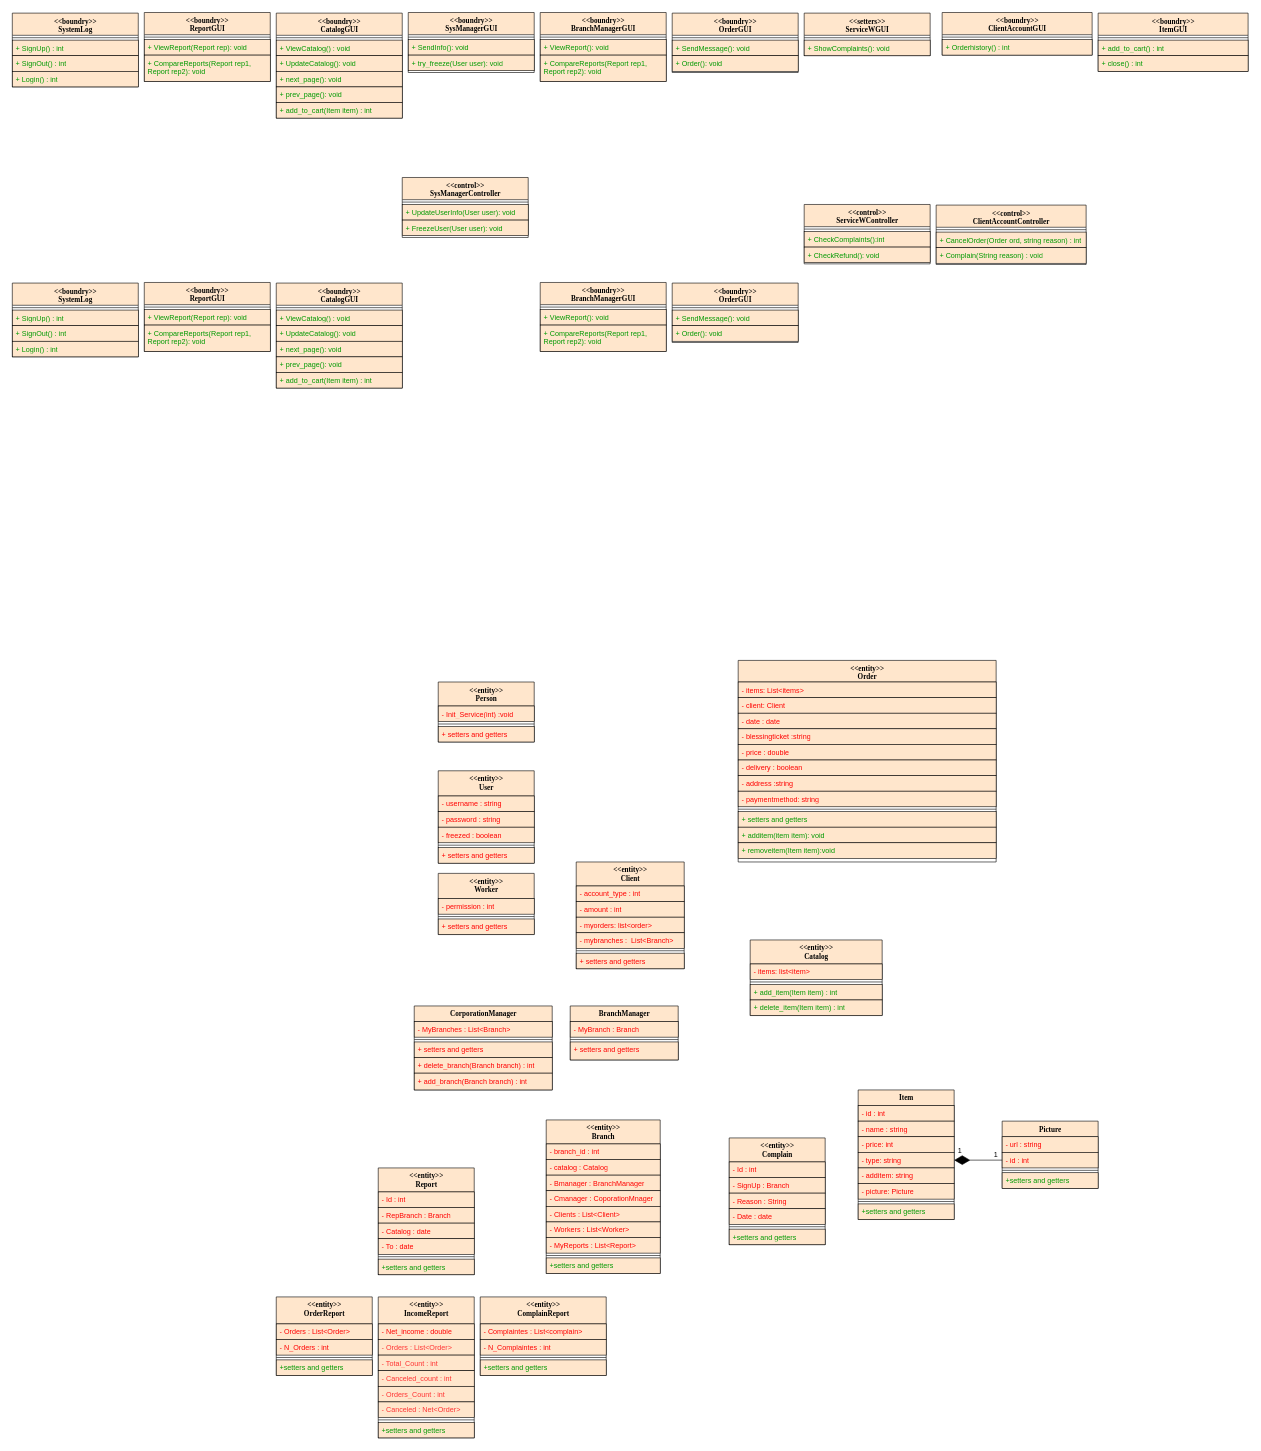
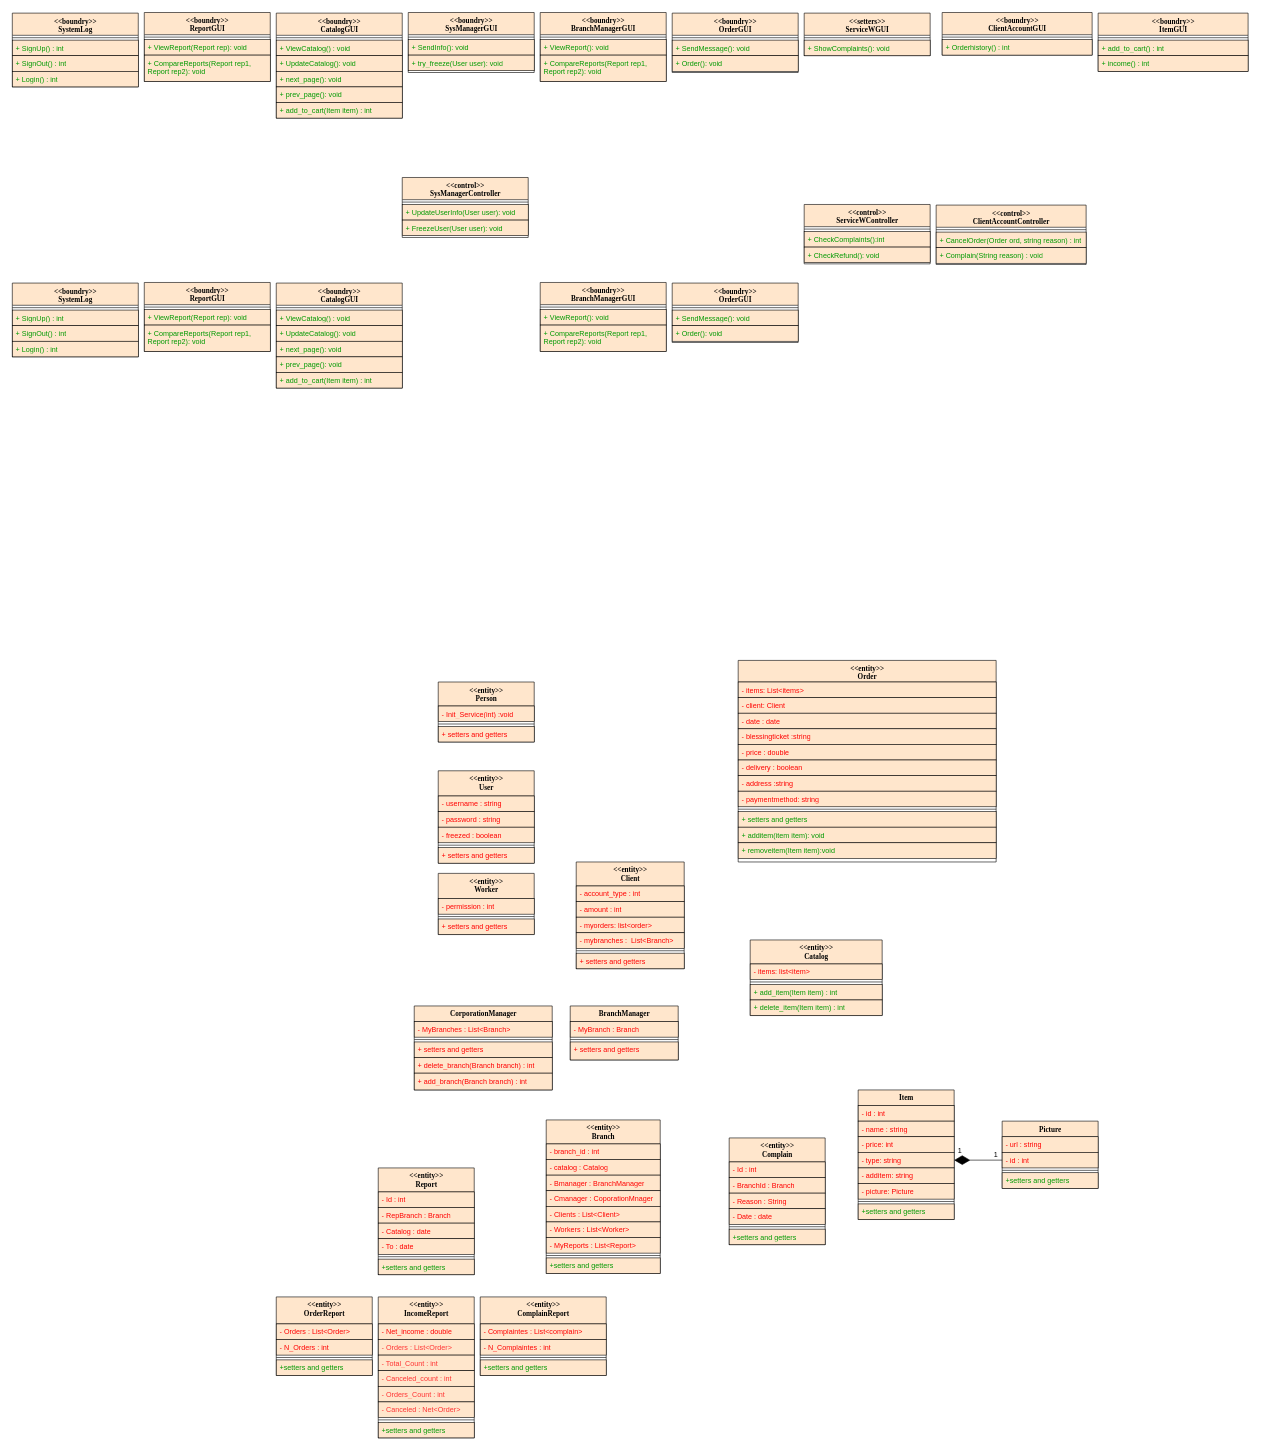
(1127, 64) -> (1129, 64)
(762, 1186) -> (767, 1186)
